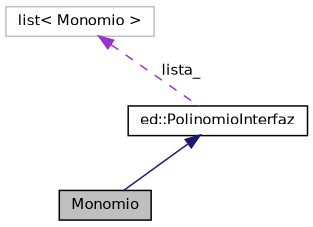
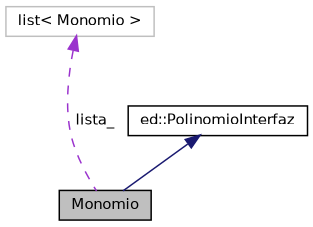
(155, 76) -> (69, 123)
